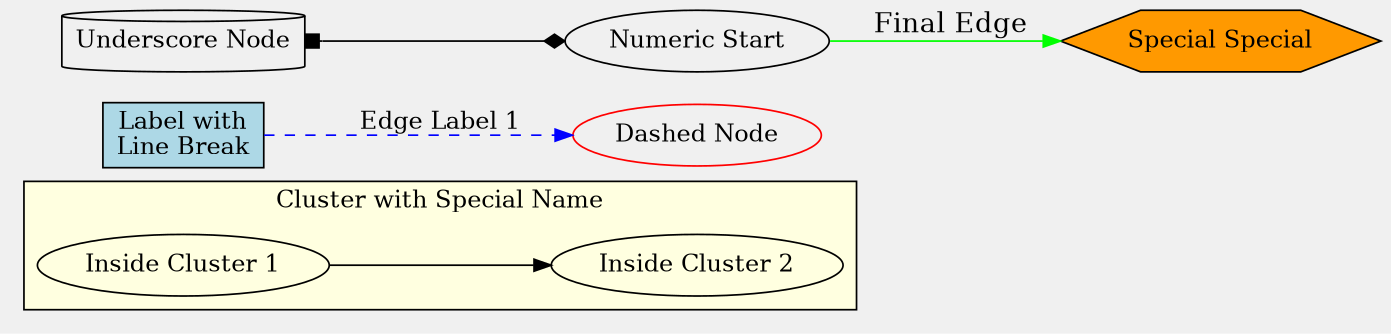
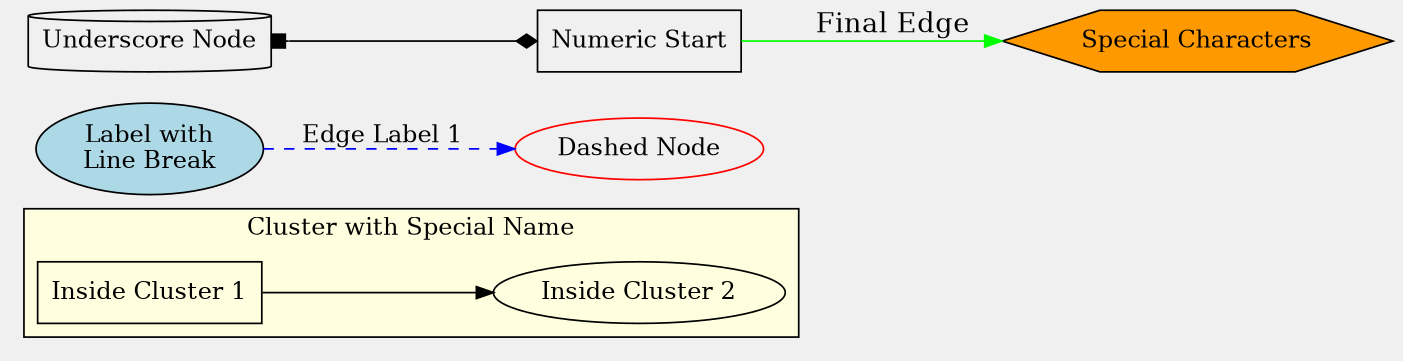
(697, 41) -> (639, 41)
(1221, 41) -> (1198, 41)
(183, 135) -> (150, 149)
(183, 265) -> (150, 293)
